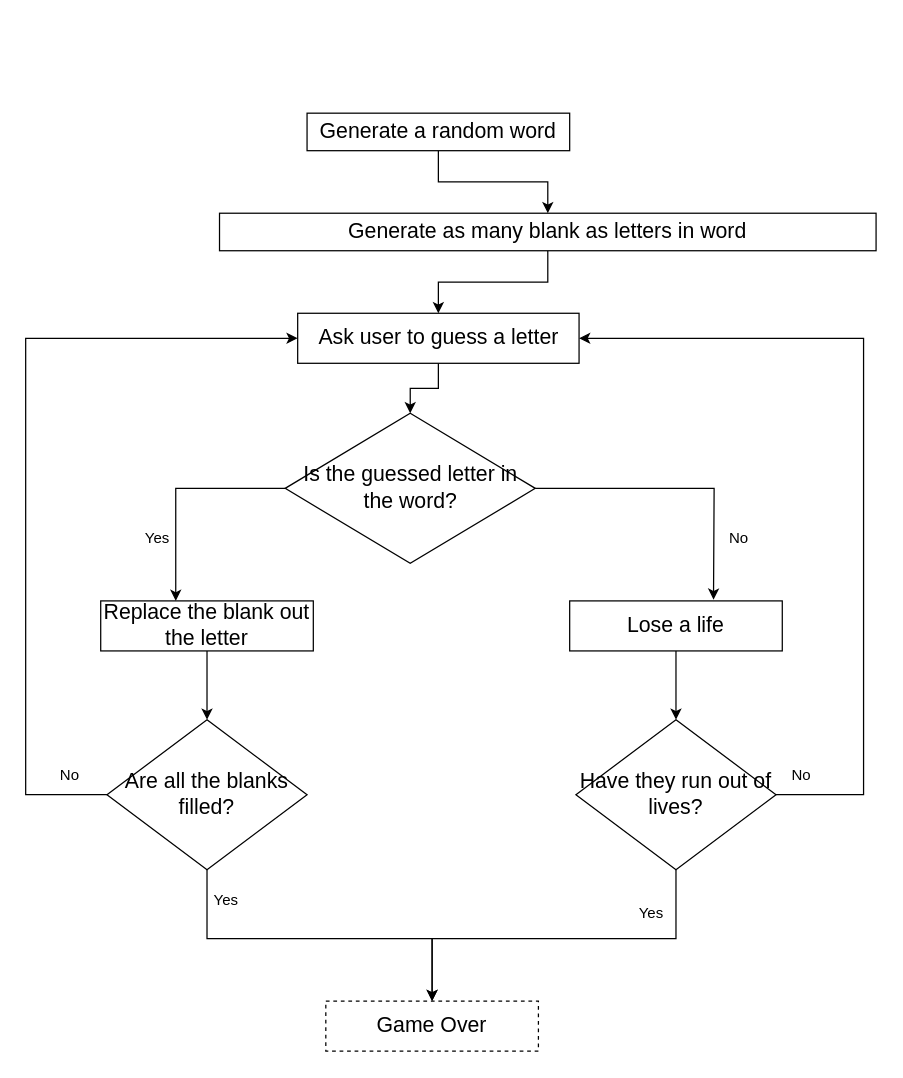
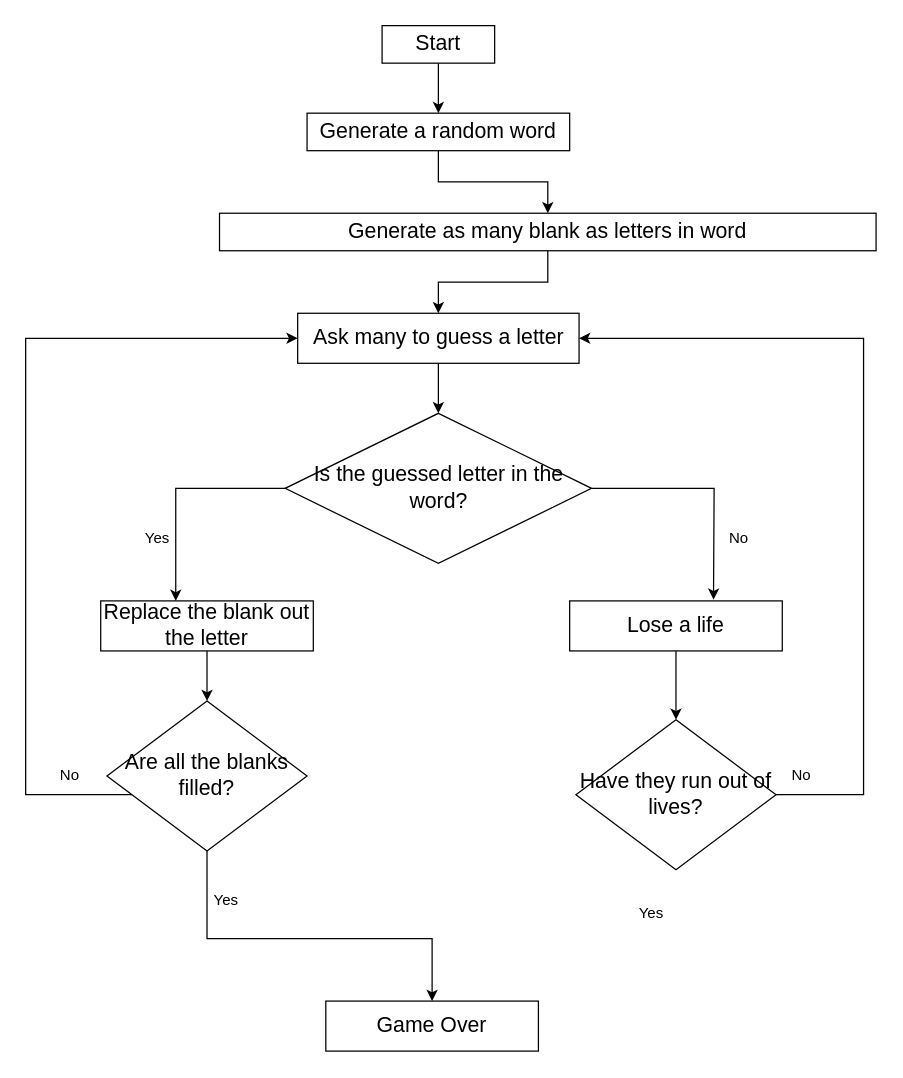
none -> (438, 44)
none -> (438, 84)
(439, 338) -> (439, 338)
(410, 488) -> (438, 488)
(207, 794) -> (207, 776)
(589, 938) -> none
(432, 1026) -> (432, 1026)
